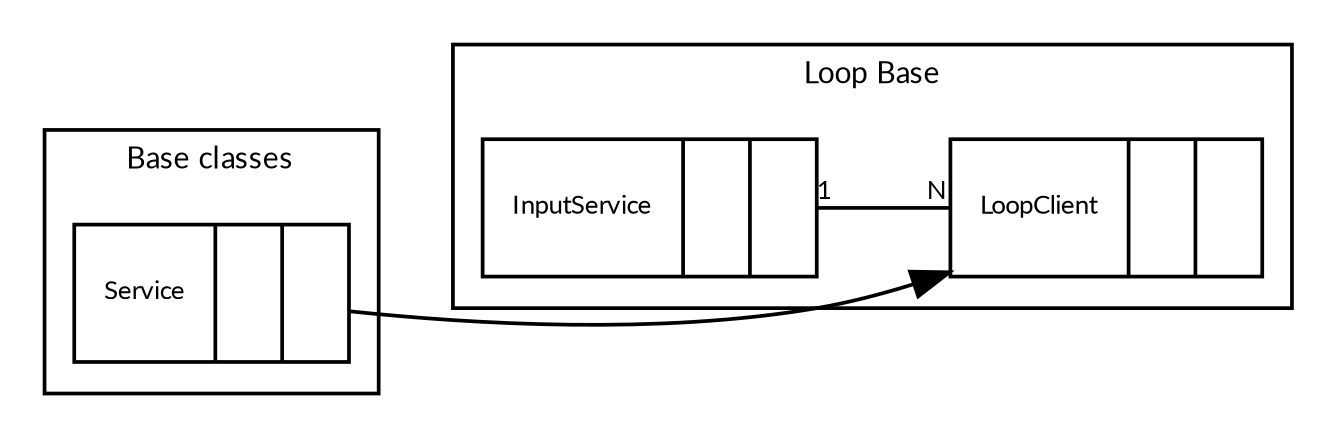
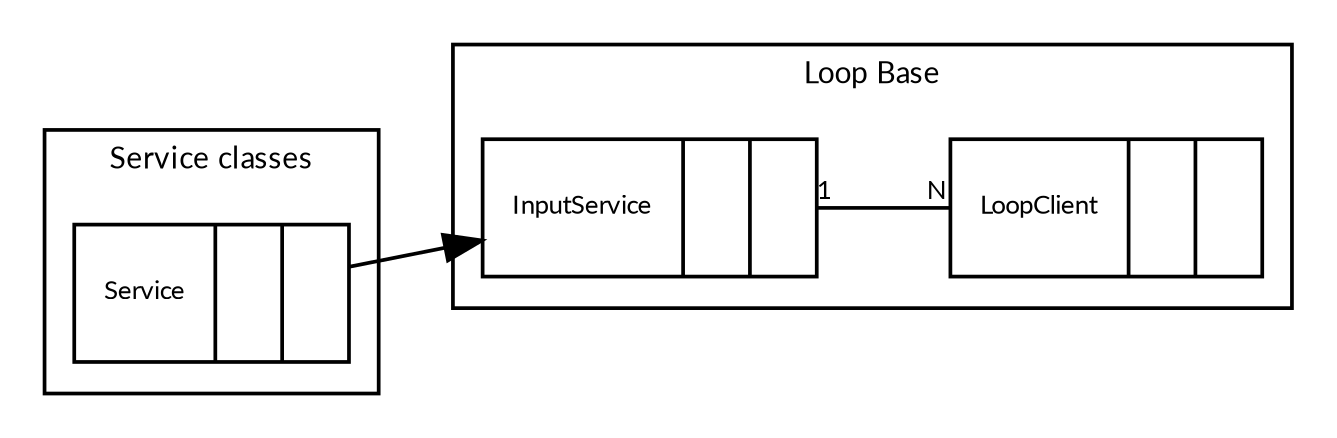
(212, 161) -> (212, 161)
(634, 324) -> (402, 256)
